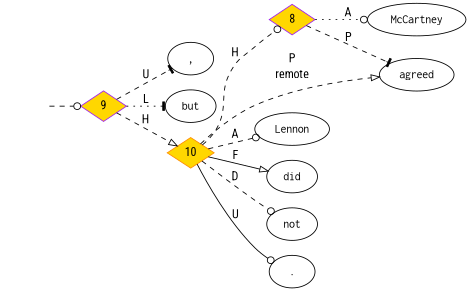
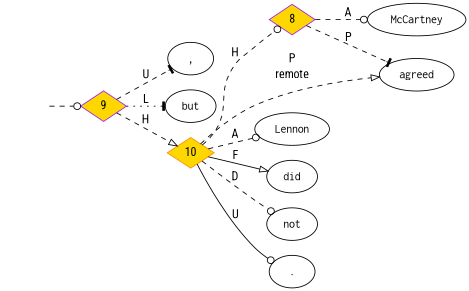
(338, 20) -> (338, 20)
